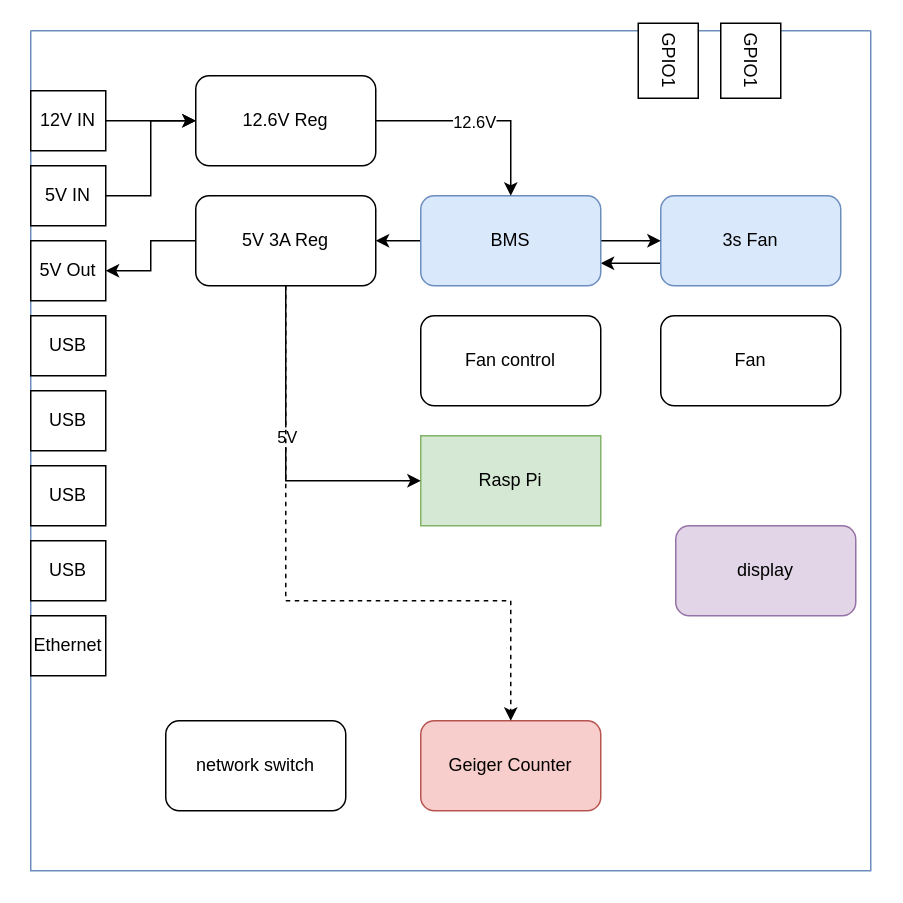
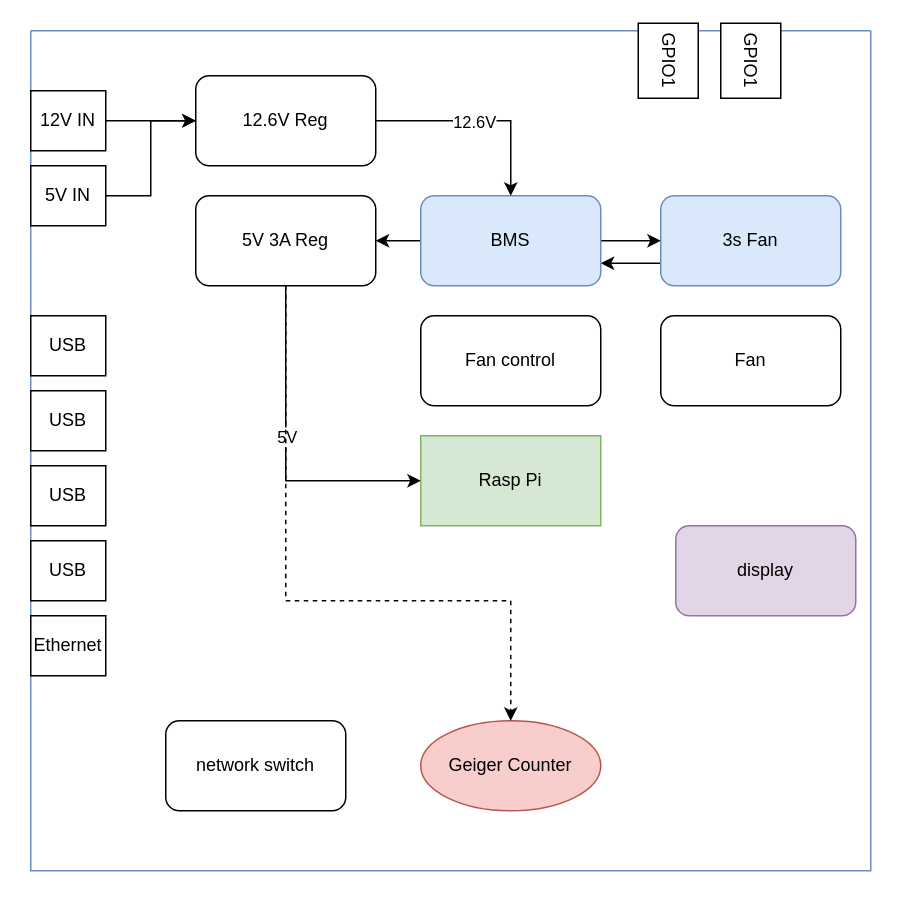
(151, 251) -> none
(68, 271) -> none
(511, 766) -> (511, 766)
